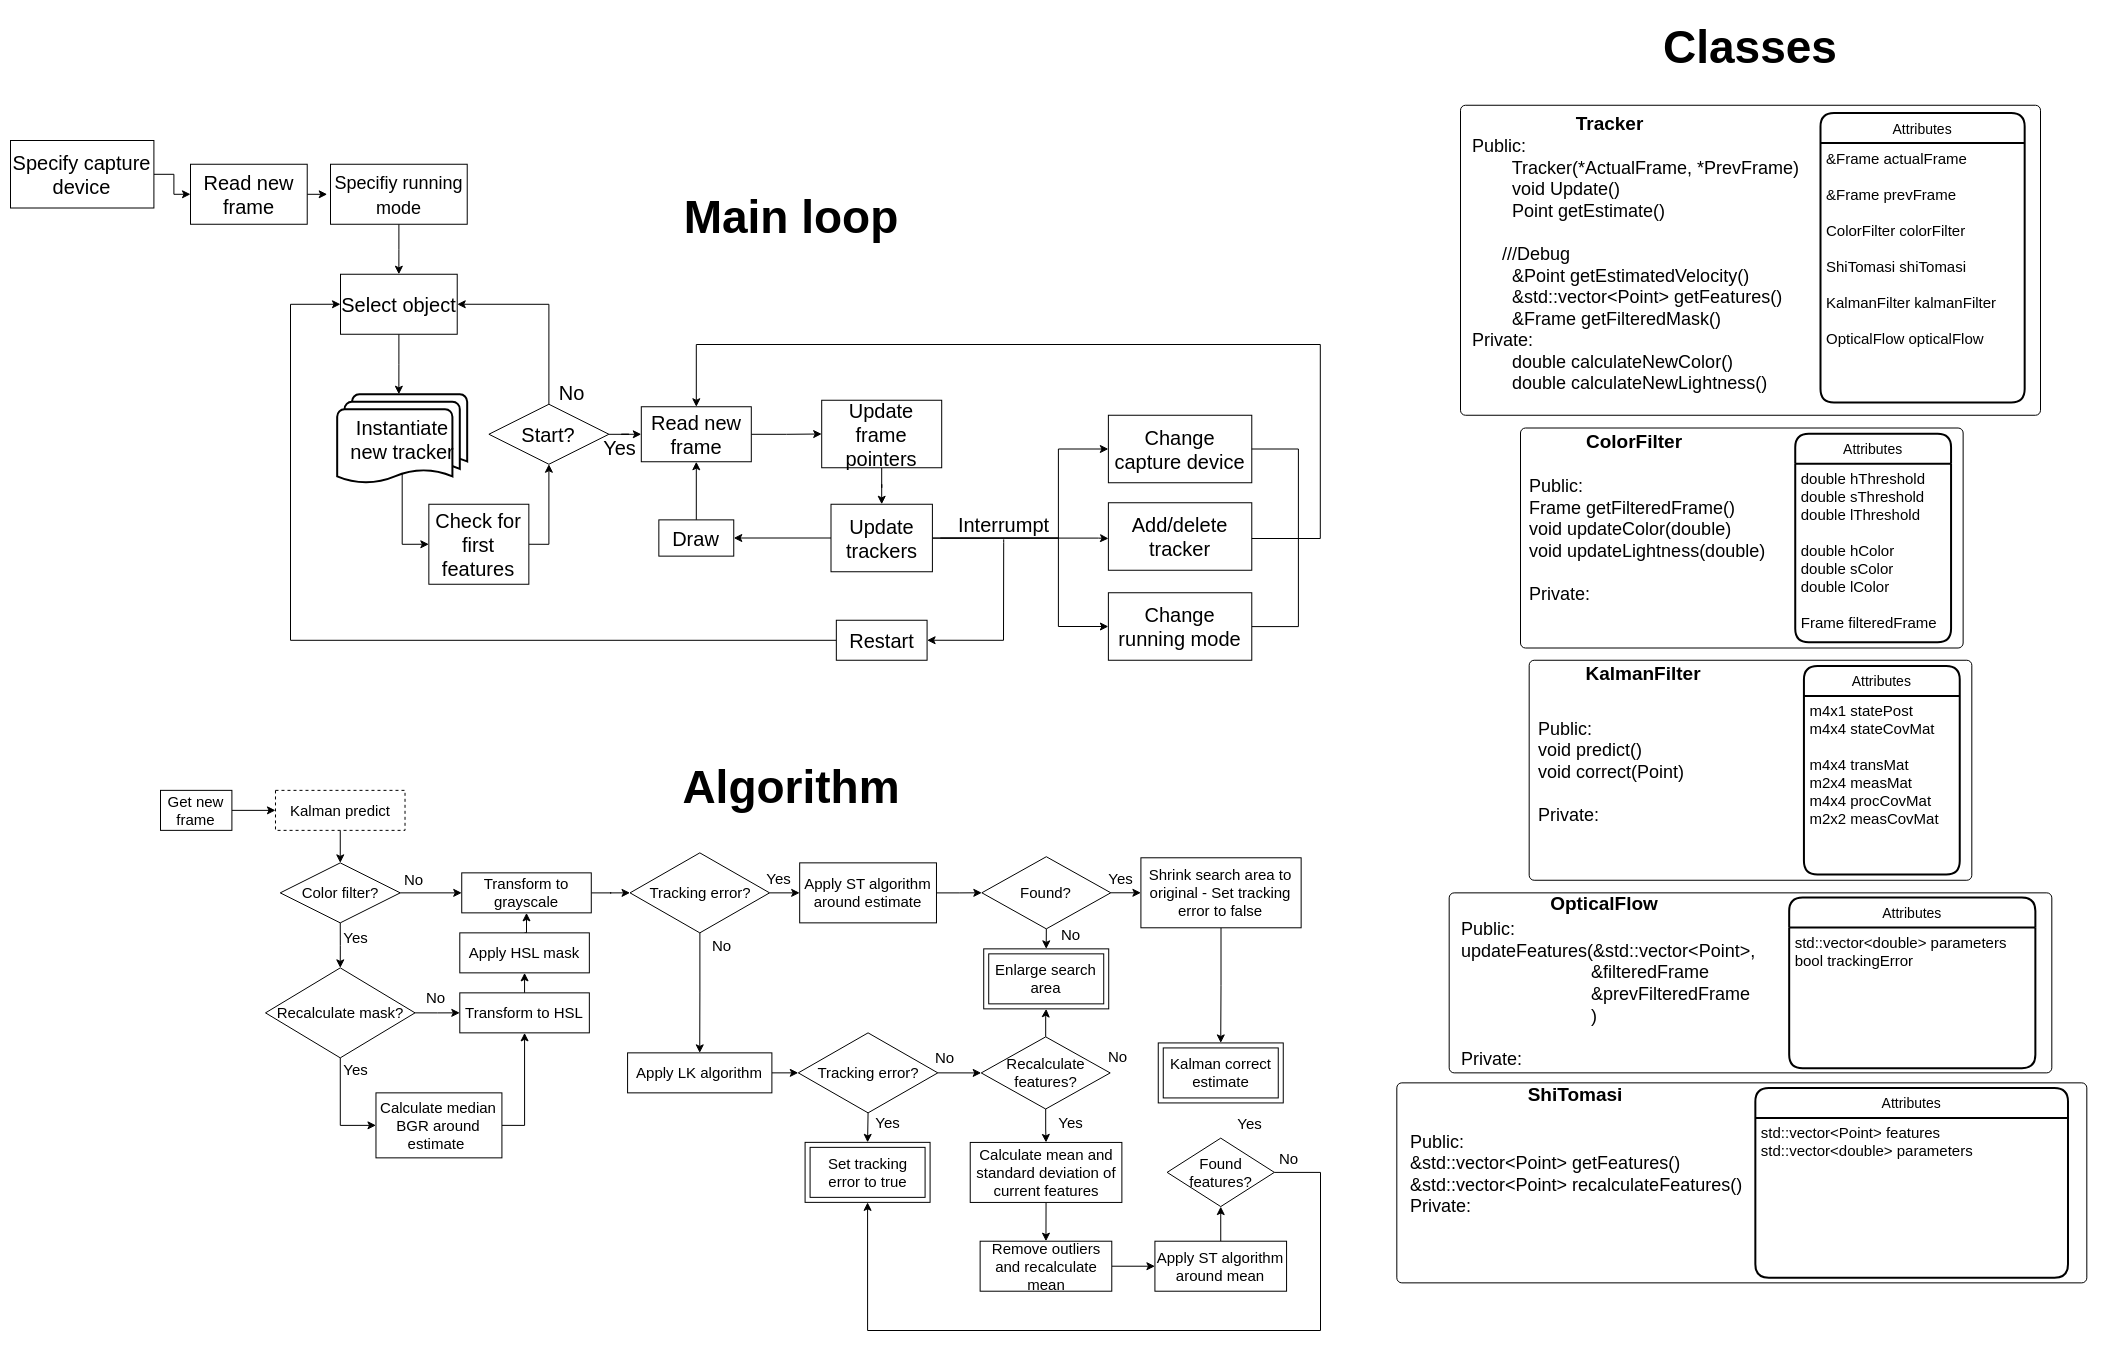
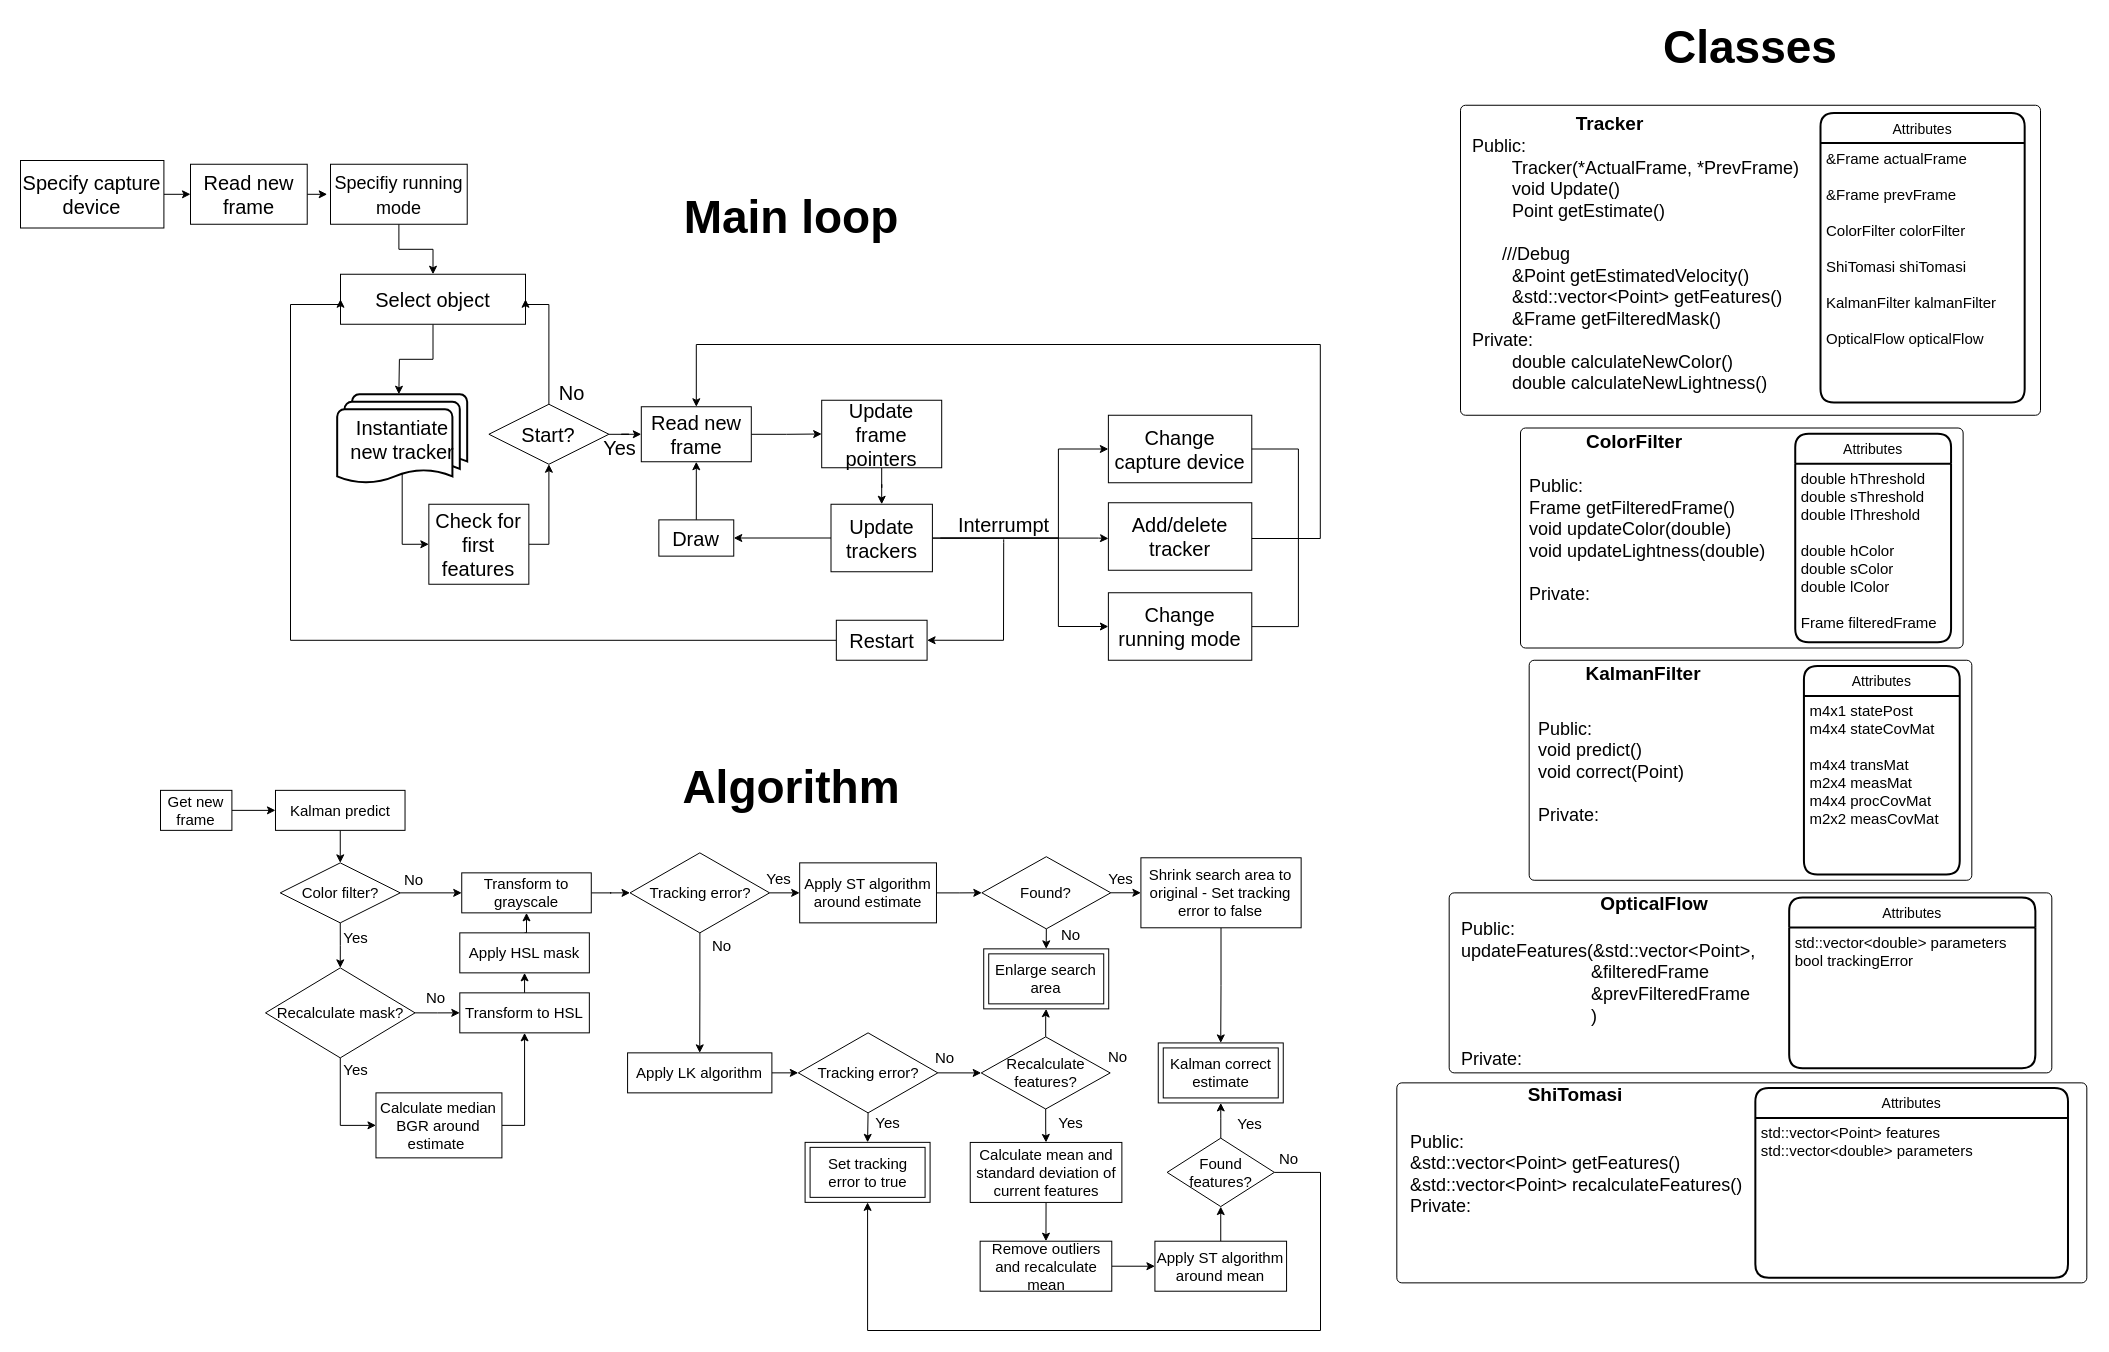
(82, 174) -> (92, 194)
(399, 304) -> (433, 299)
(340, 810) -> (340, 810)
(1605, 904) -> (1655, 904)
none -> (1221, 1125)
